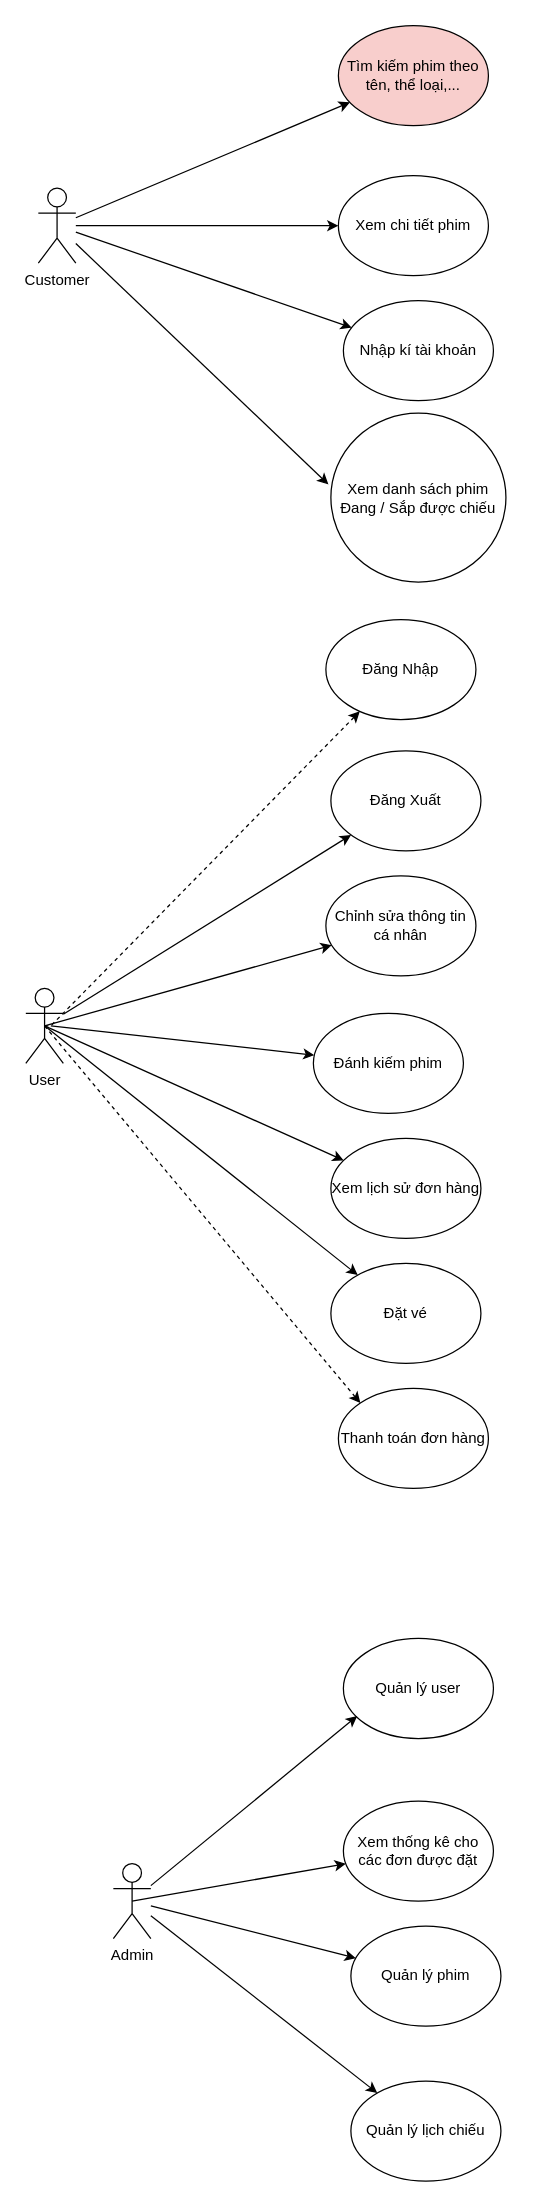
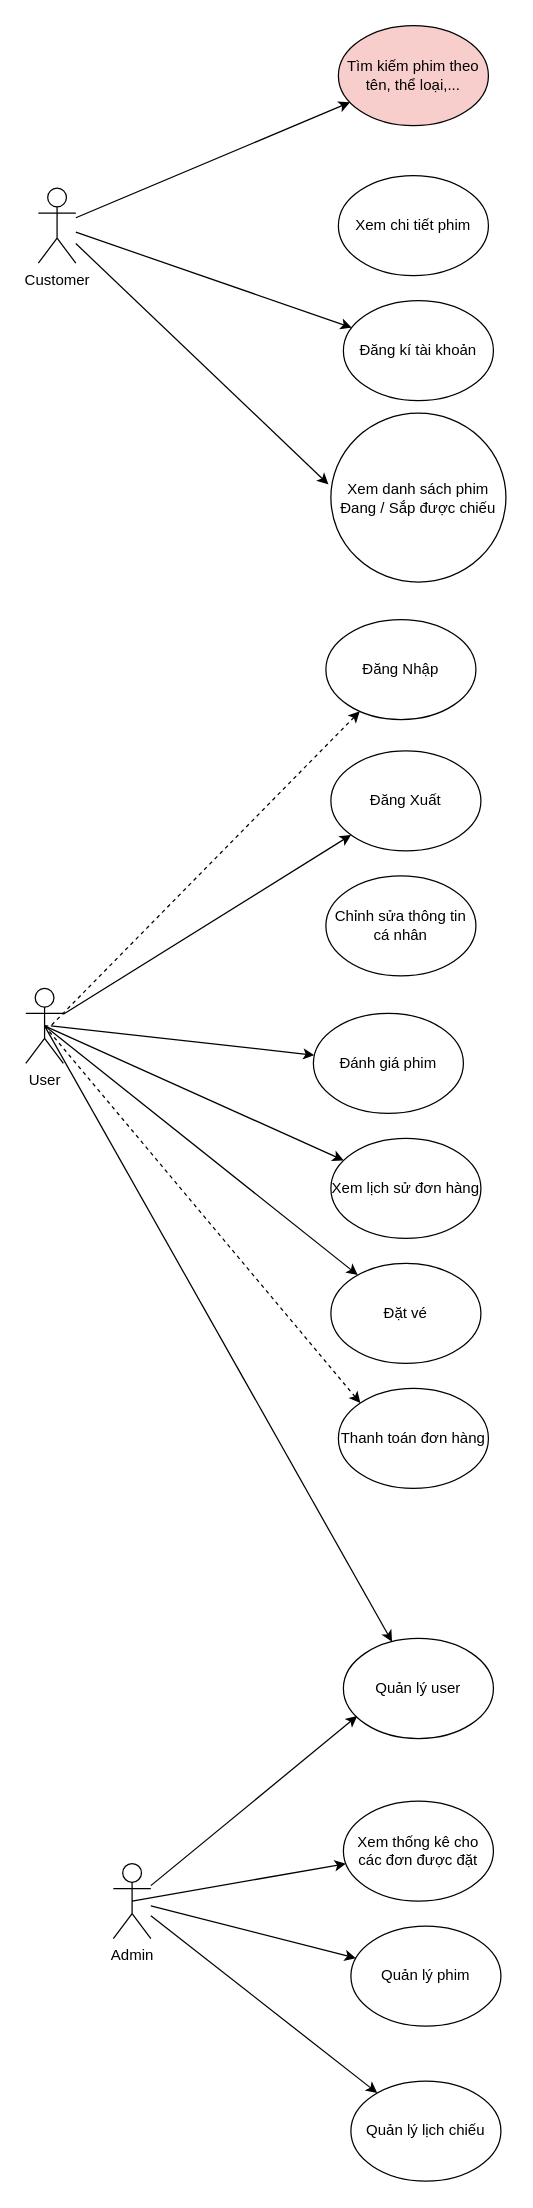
(203, 226) -> none
(418, 351) -> (418, 351)
(192, 984) -> (219, 1334)
(388, 1063) -> (388, 1063)
